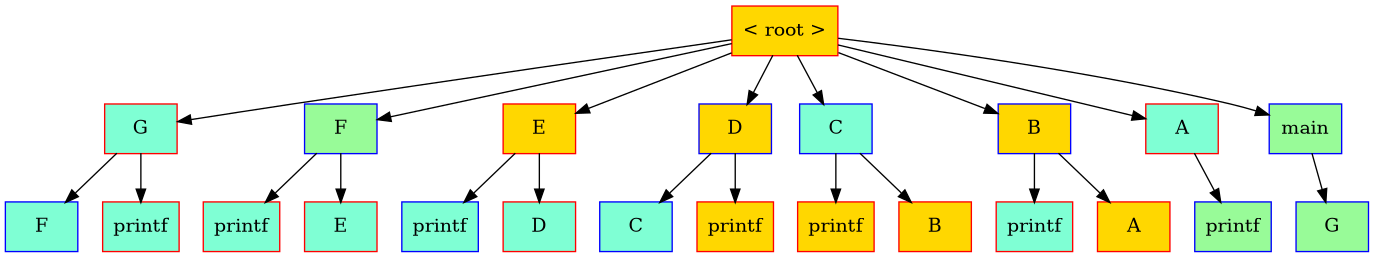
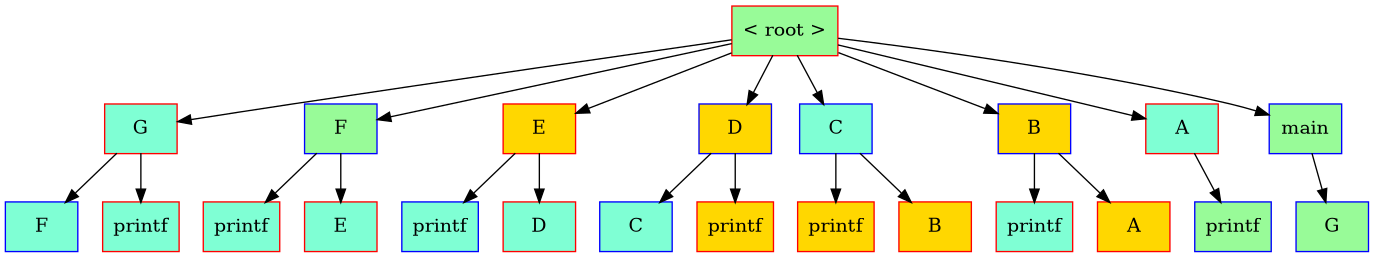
(785, 31) -> (785, 31)
